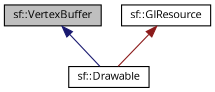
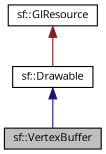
(85, 50) -> (53, 114)
